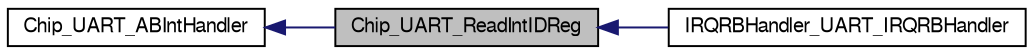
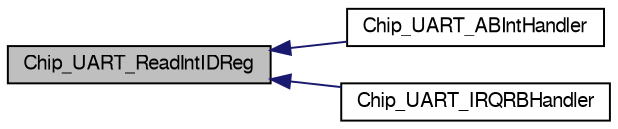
(310, 27) -> (318, 45)
(847, 27) -> (476, 102)
